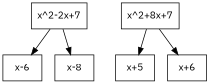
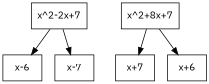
(74, 68) -> (74, 68)
(135, 68) -> (135, 68)
